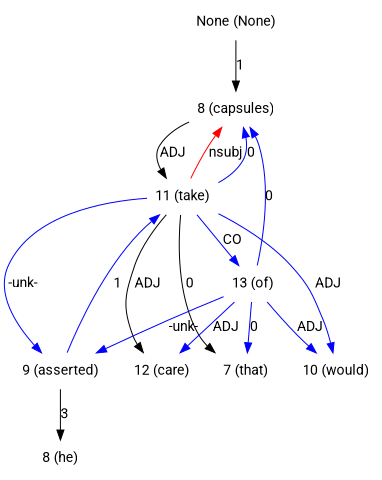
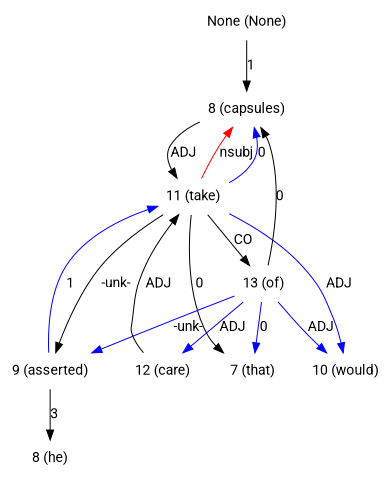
(265, 201) -> (276, 201)
(215, 236) -> (225, 236)
(30, 237) -> (99, 269)
(131, 276) -> (138, 285)
